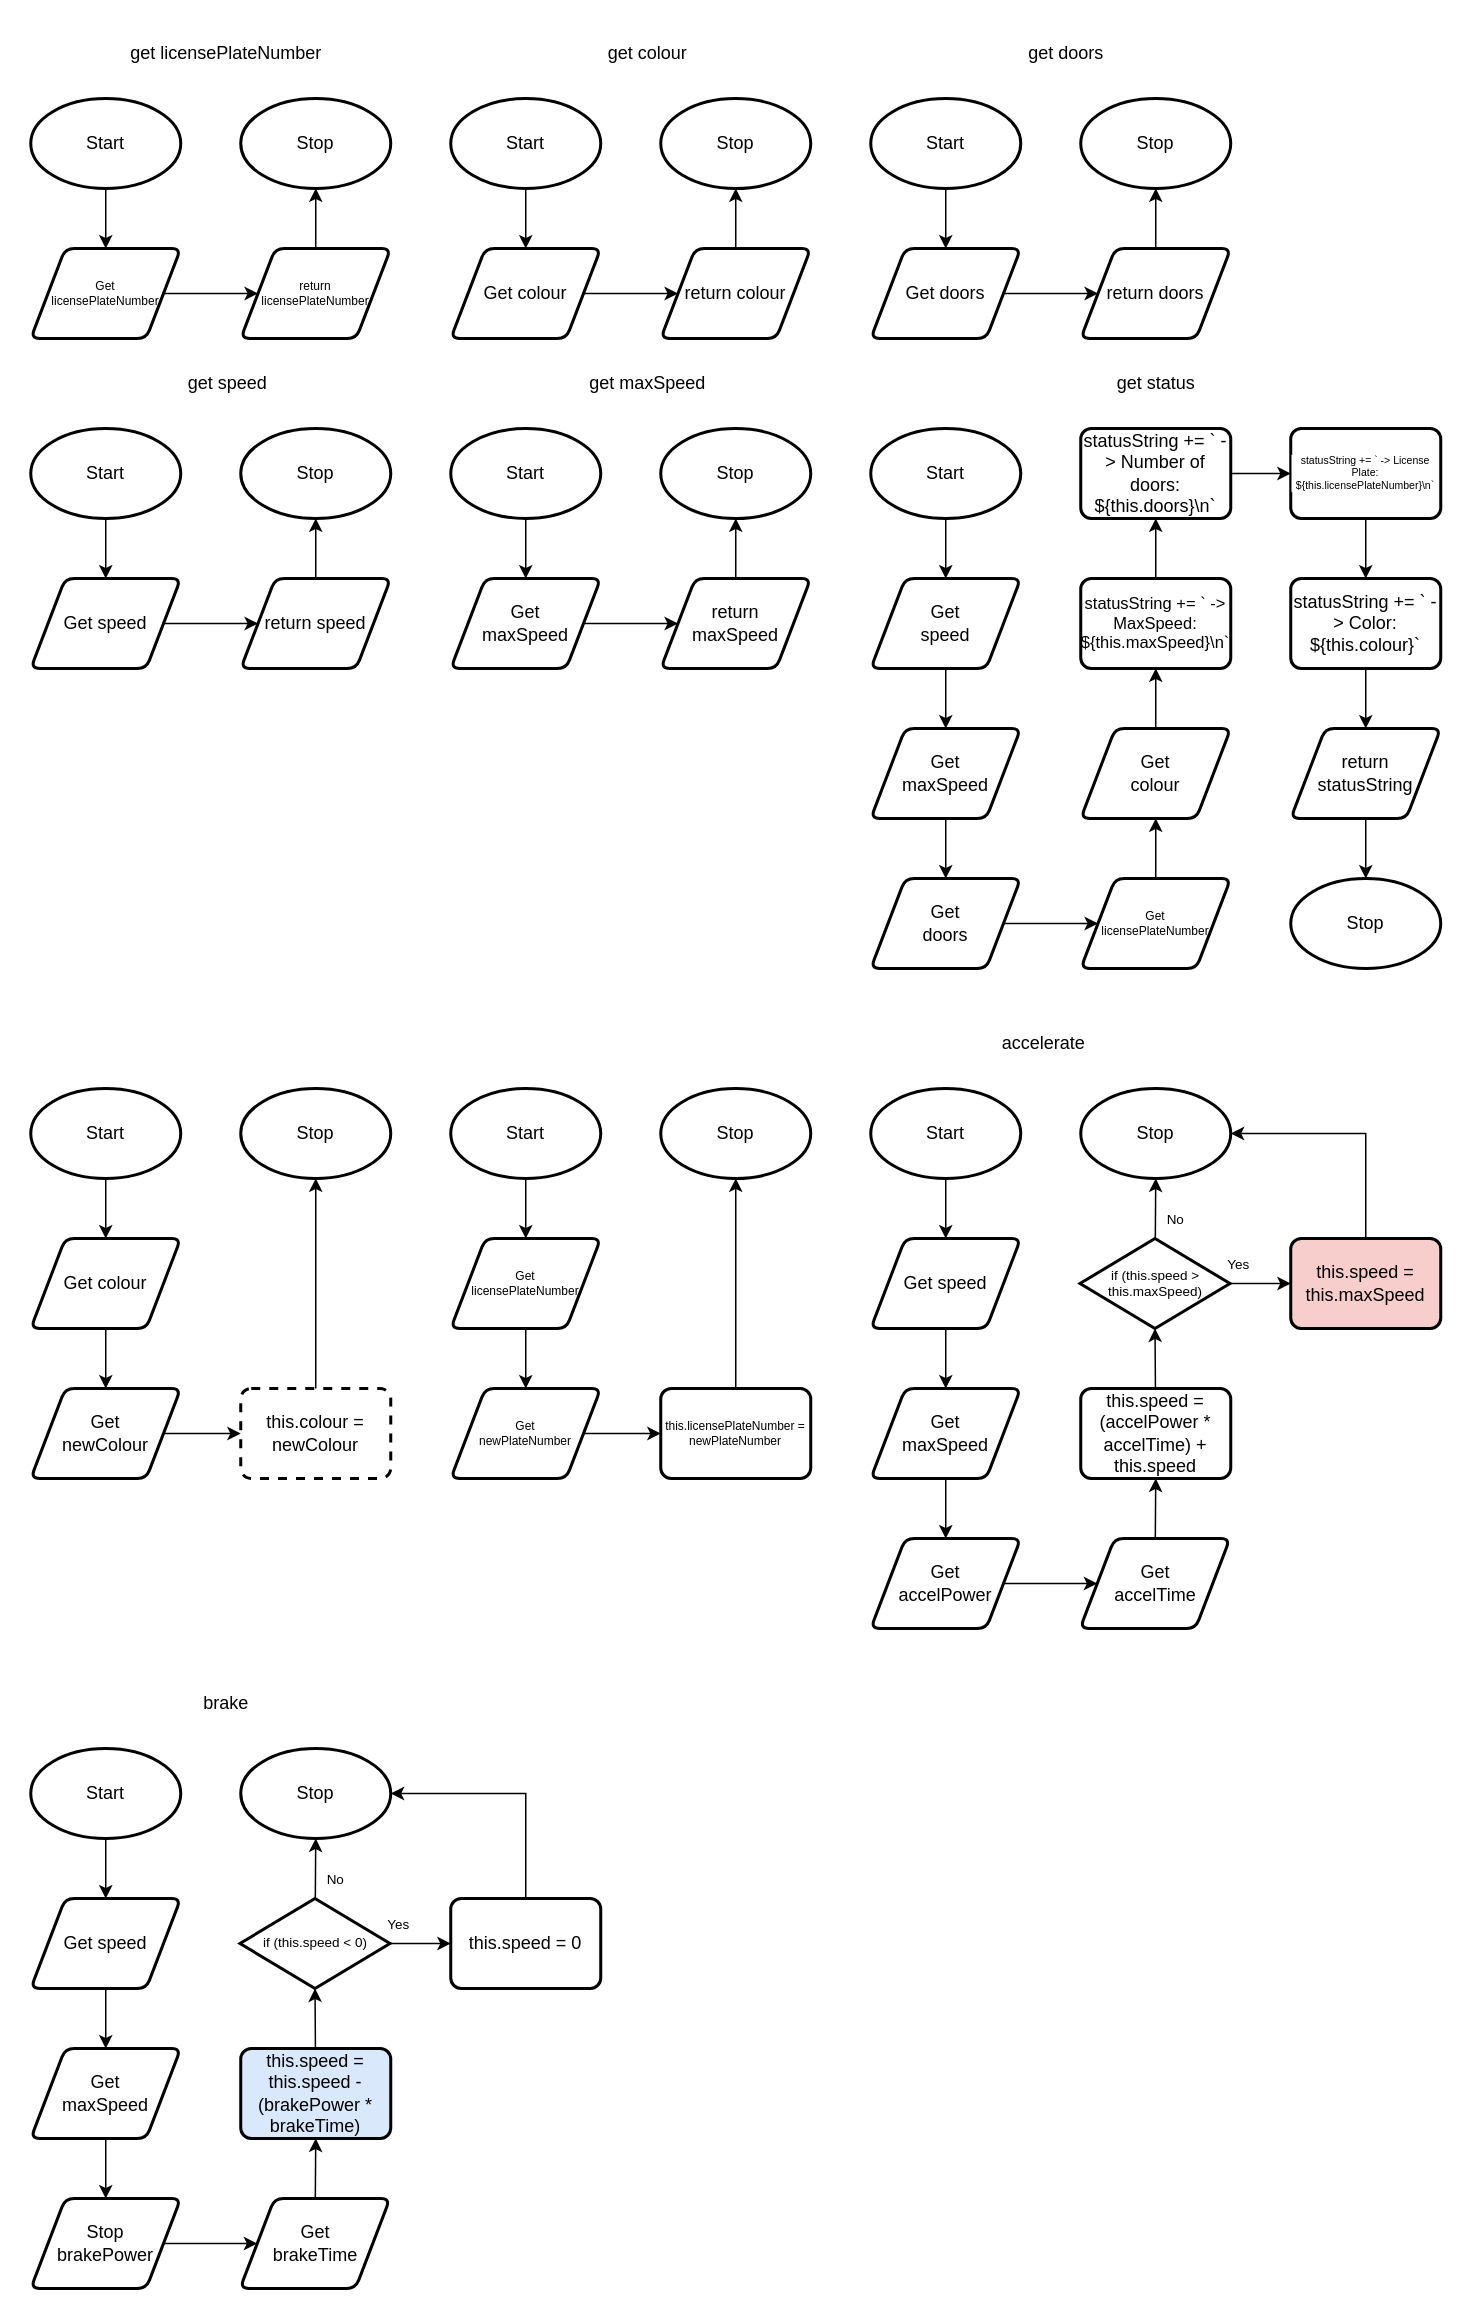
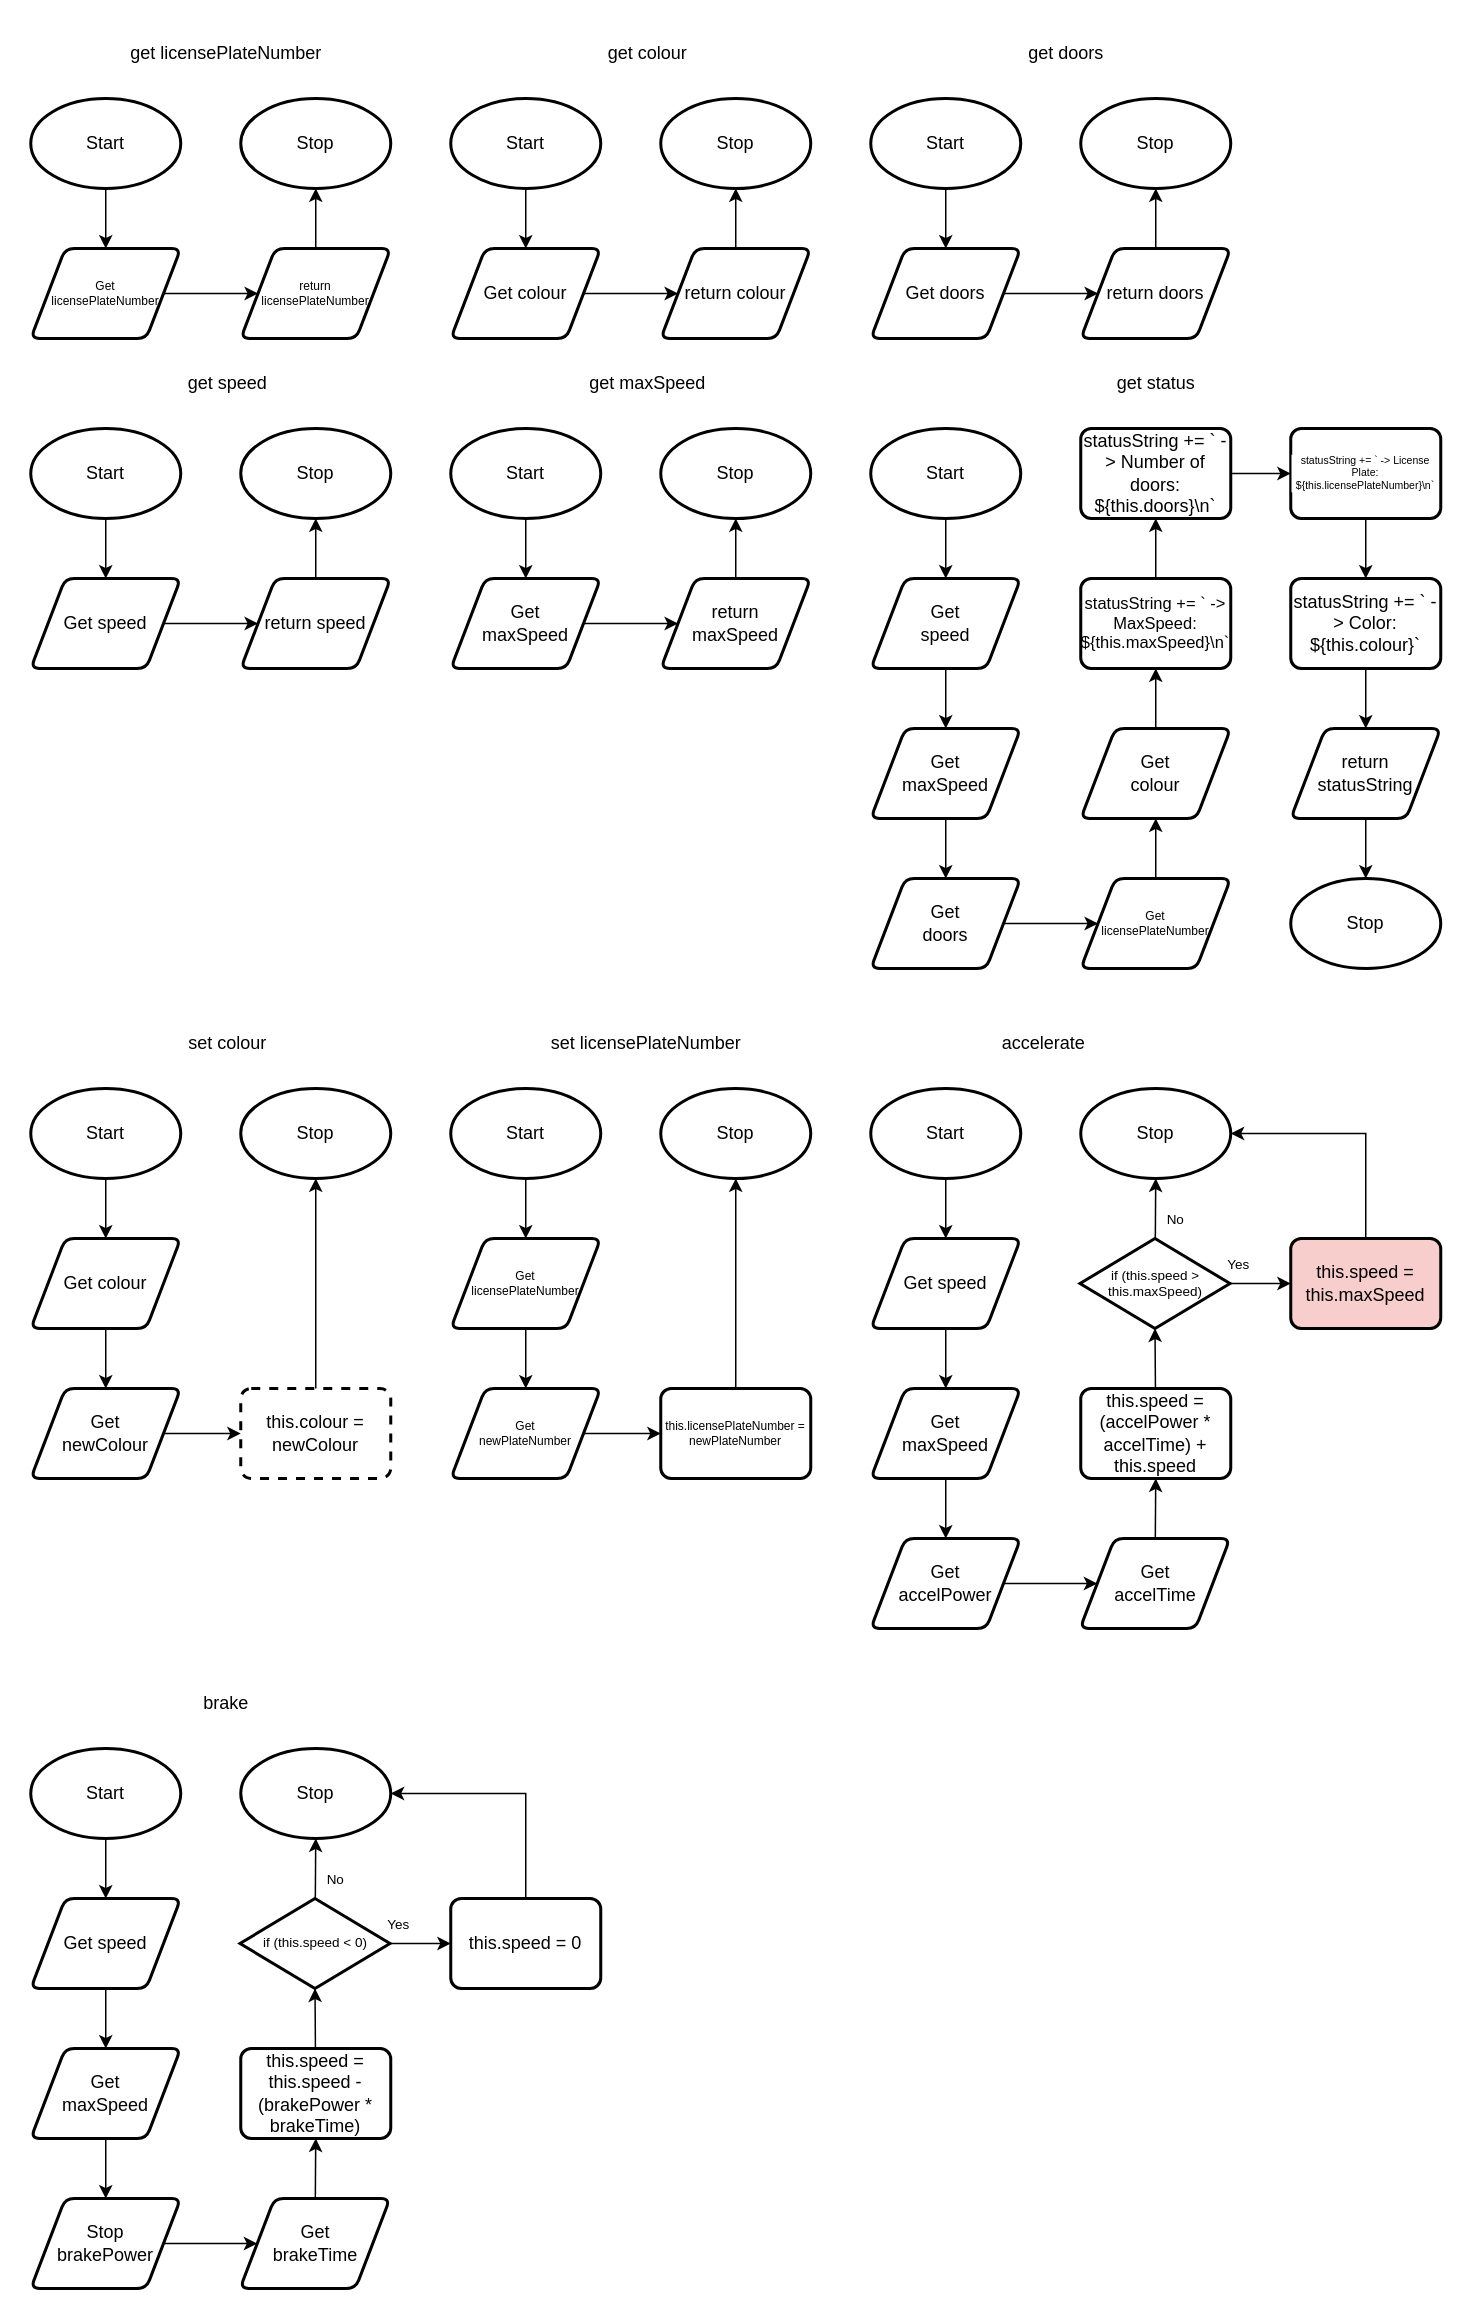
none -> (227, 1043)
none -> (646, 1043)
(316, 2093) -> (316, 2093)
